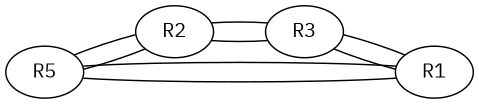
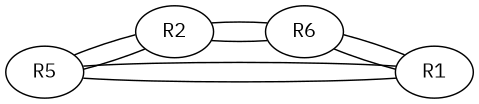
(304, 32) -> (304, 32)
